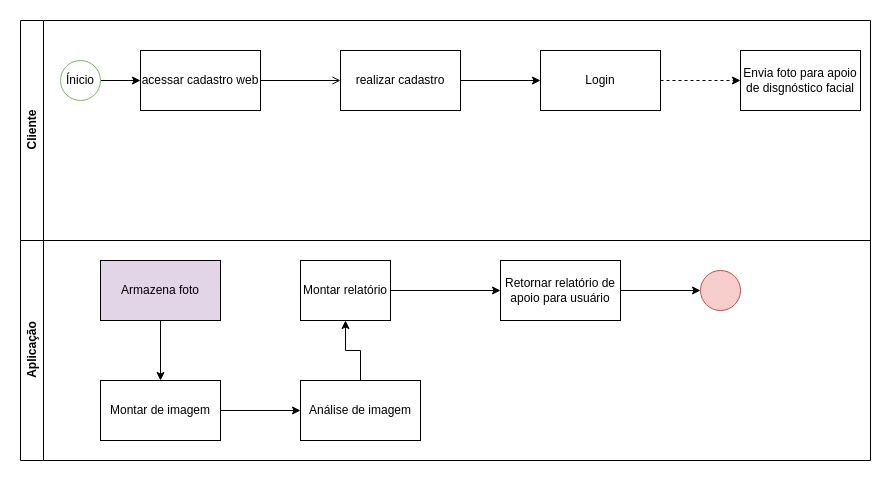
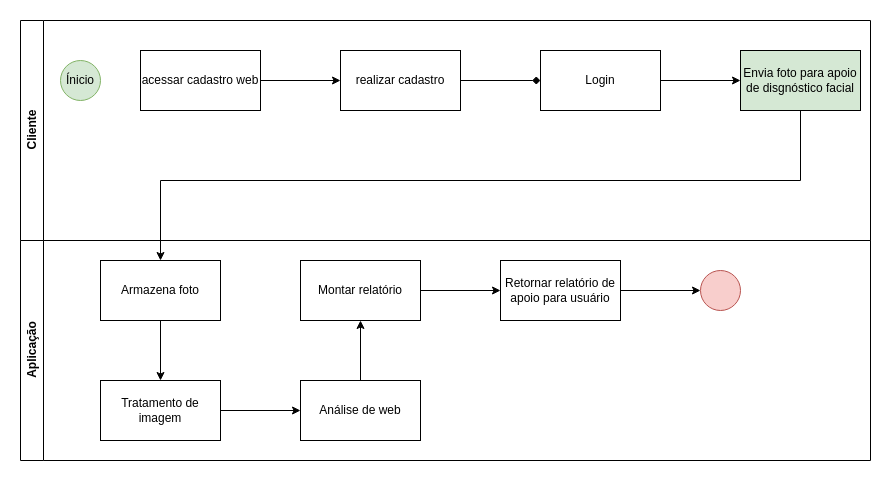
(81, 81) -> (81, 81)
(117, 81) -> none
(334, 81) -> (332, 81)
(532, 81) -> (532, 81)
(698, 81) -> (698, 81)
(801, 81) -> (801, 81)
none -> (480, 181)
(161, 291) -> (161, 291)
(346, 291) -> (361, 291)
(161, 411) -> (161, 411)
(361, 411) -> (361, 411)
